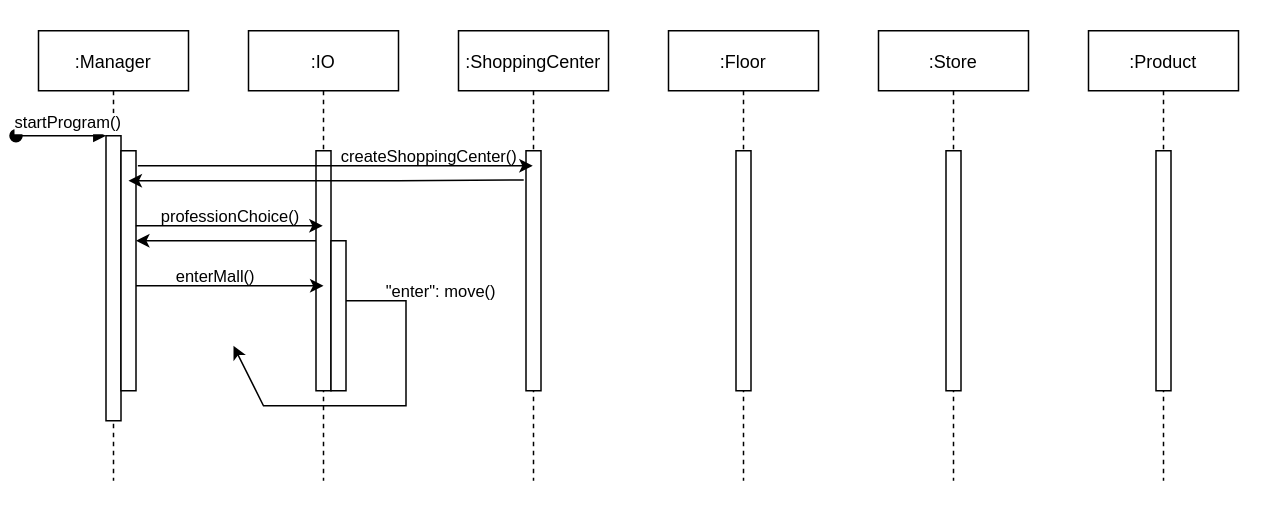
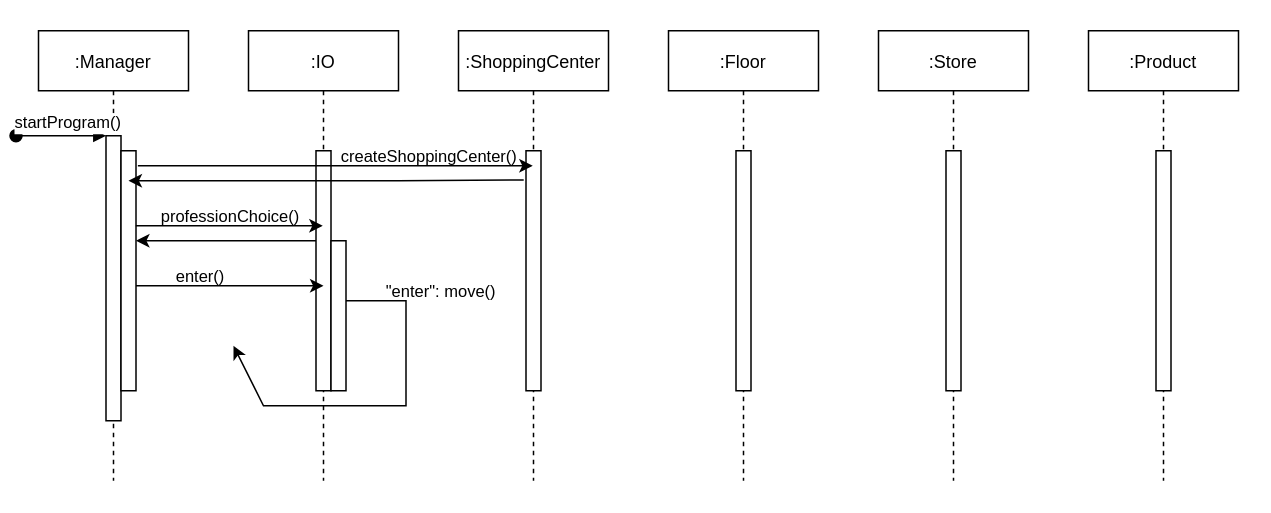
(220, 288) -> (212, 277)
